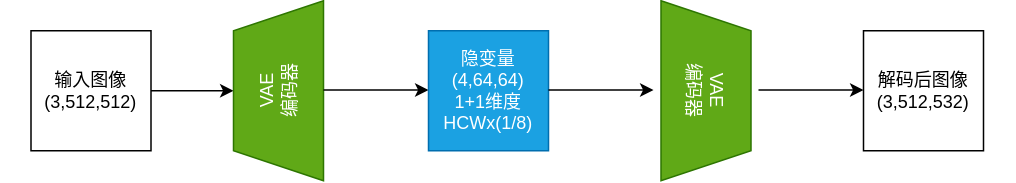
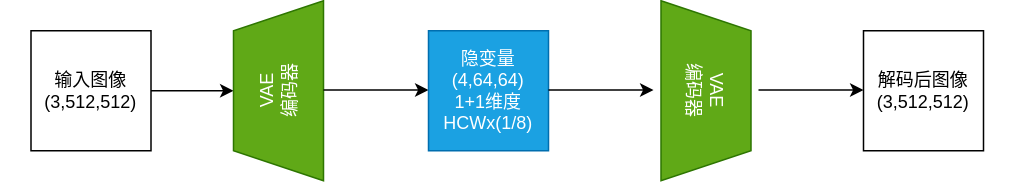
(923, 91) -> (923, 91)
